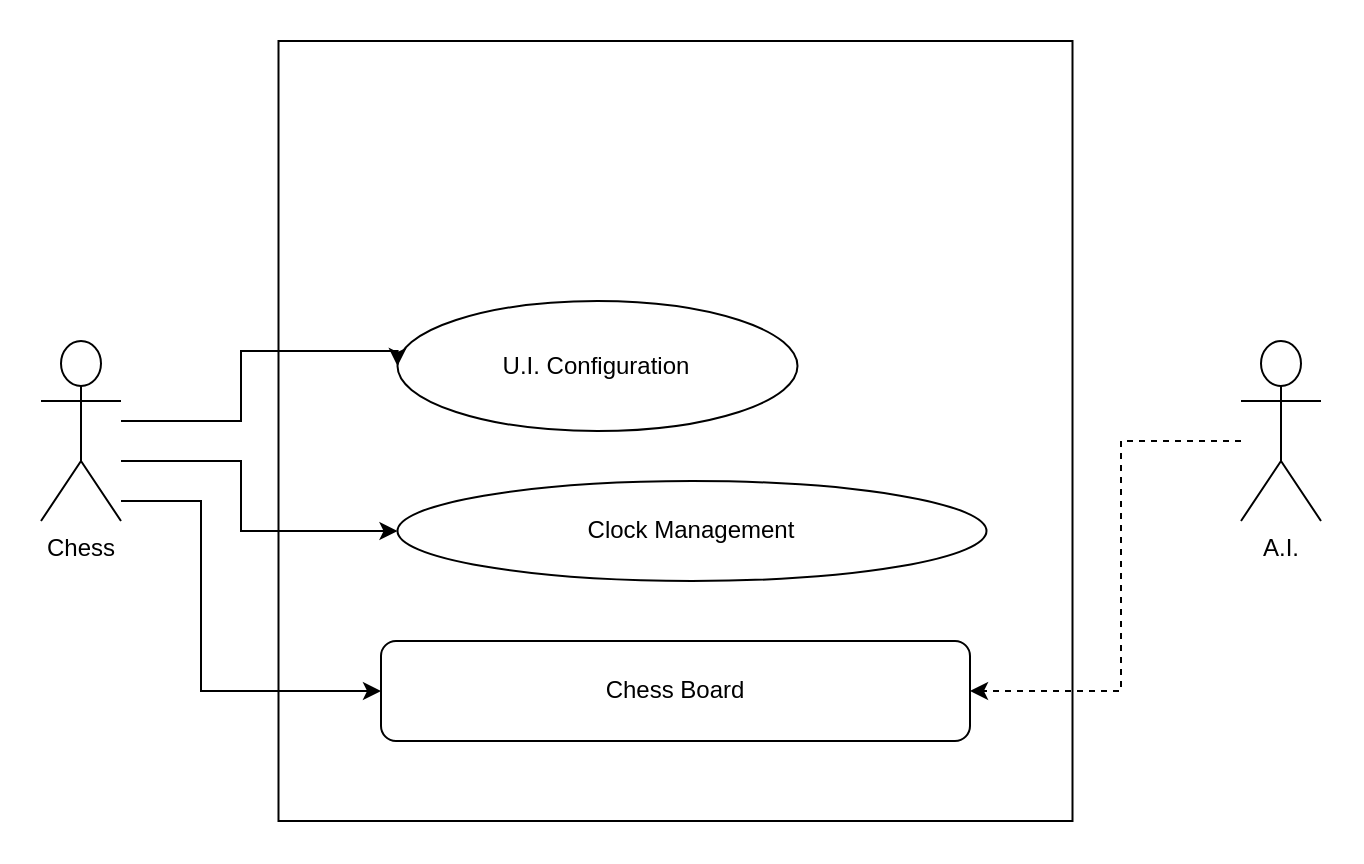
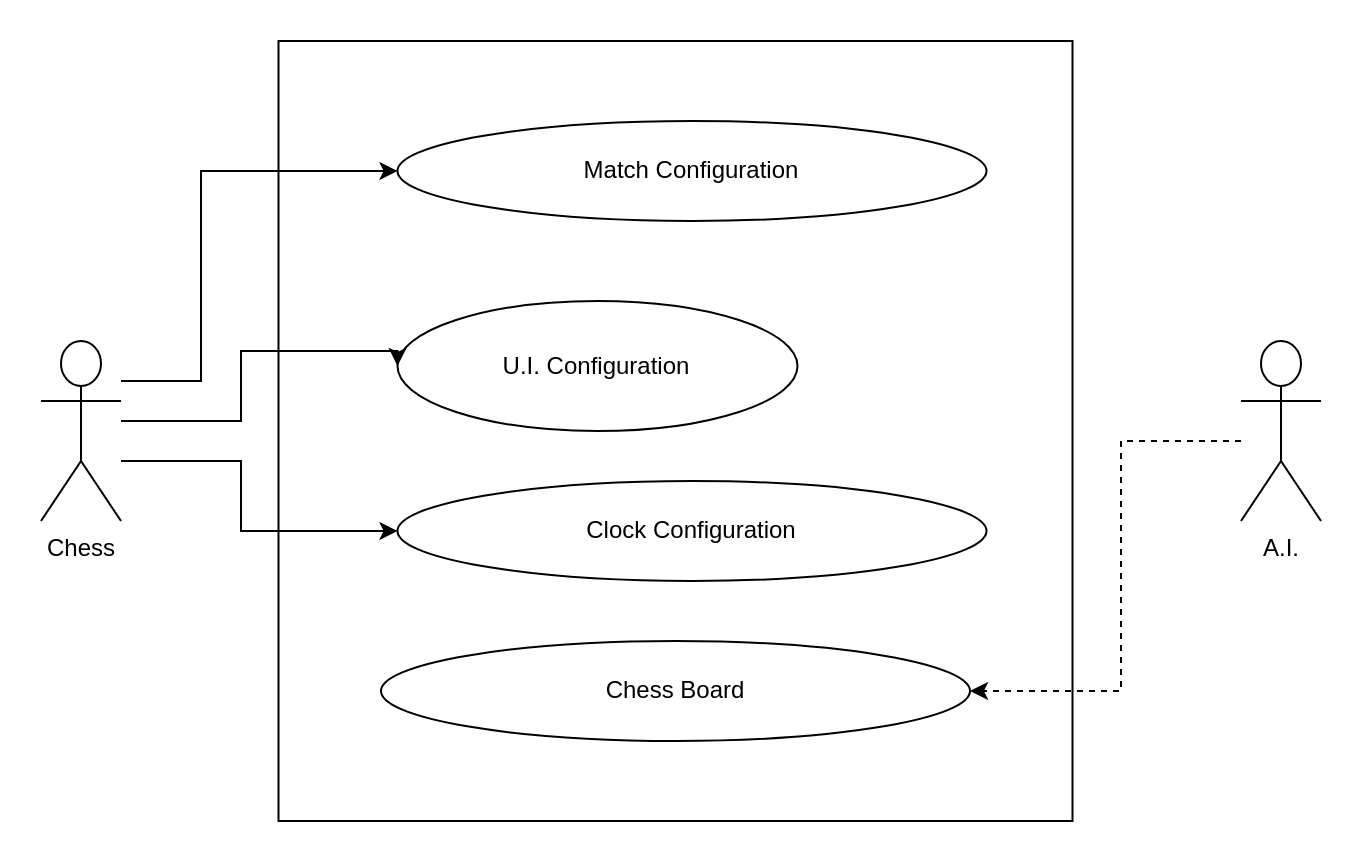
none -> (692, 171)
none -> (201, 225)
(692, 531) -> (692, 531)
(201, 639) -> none
(676, 691) -> (676, 691)
